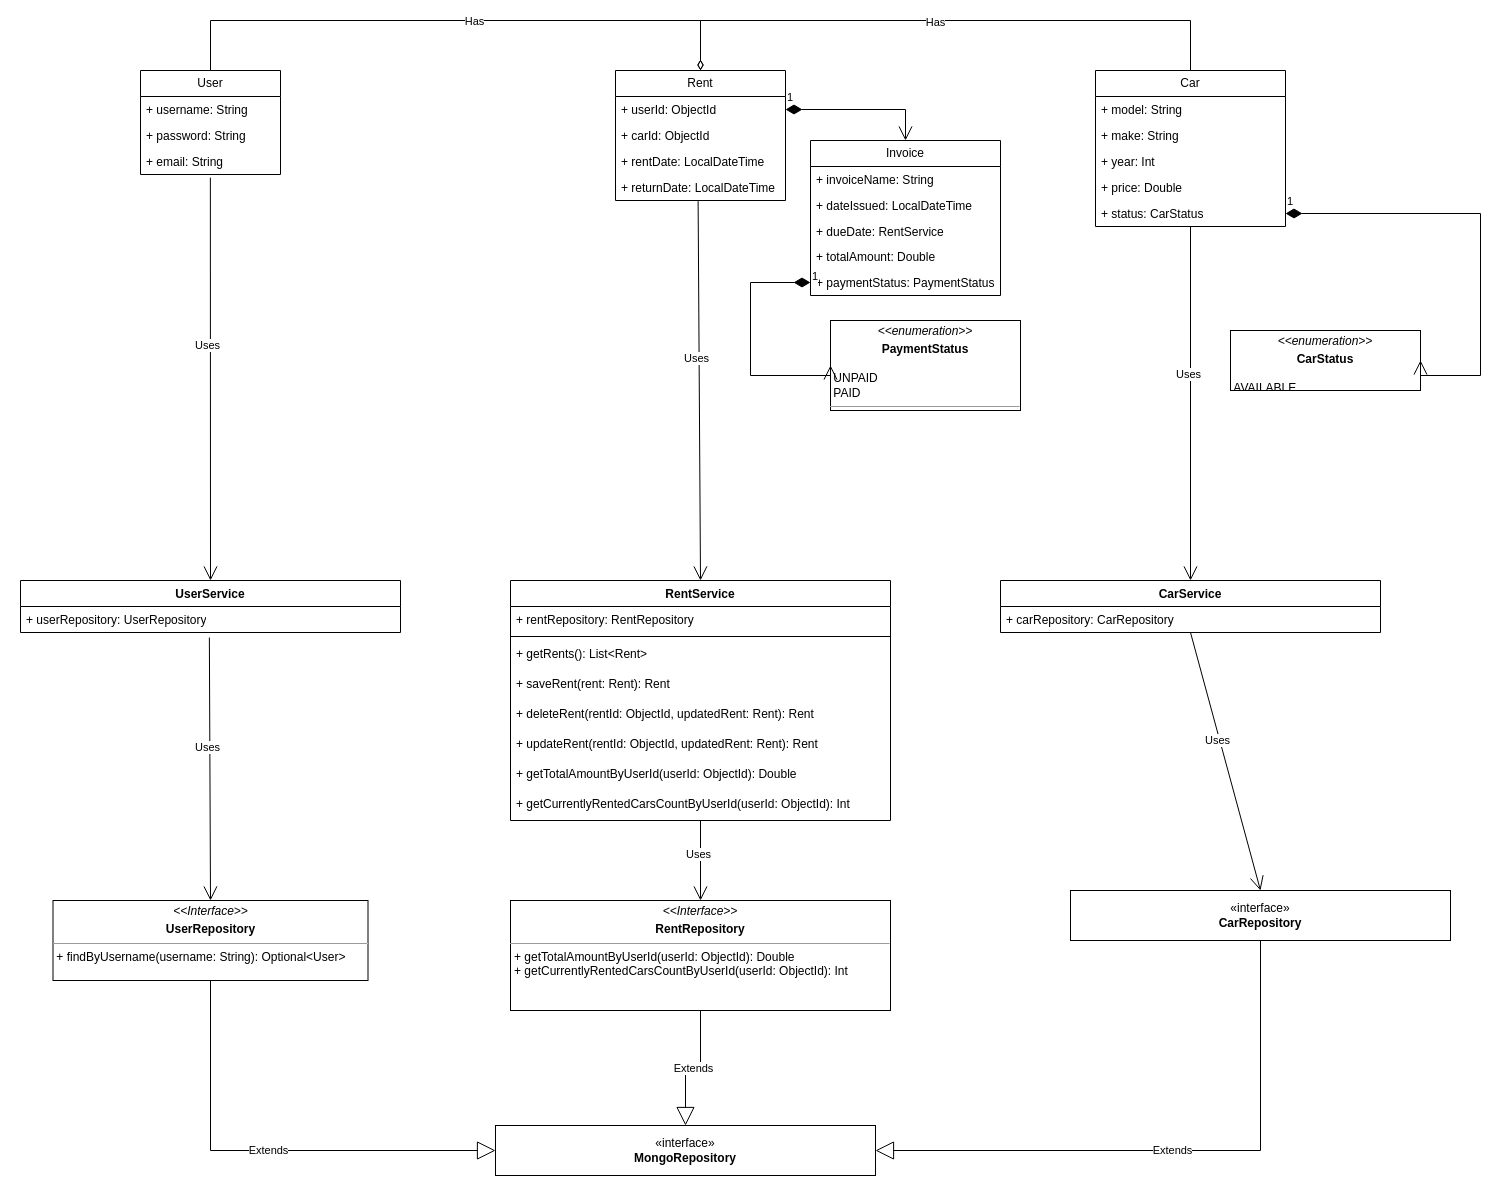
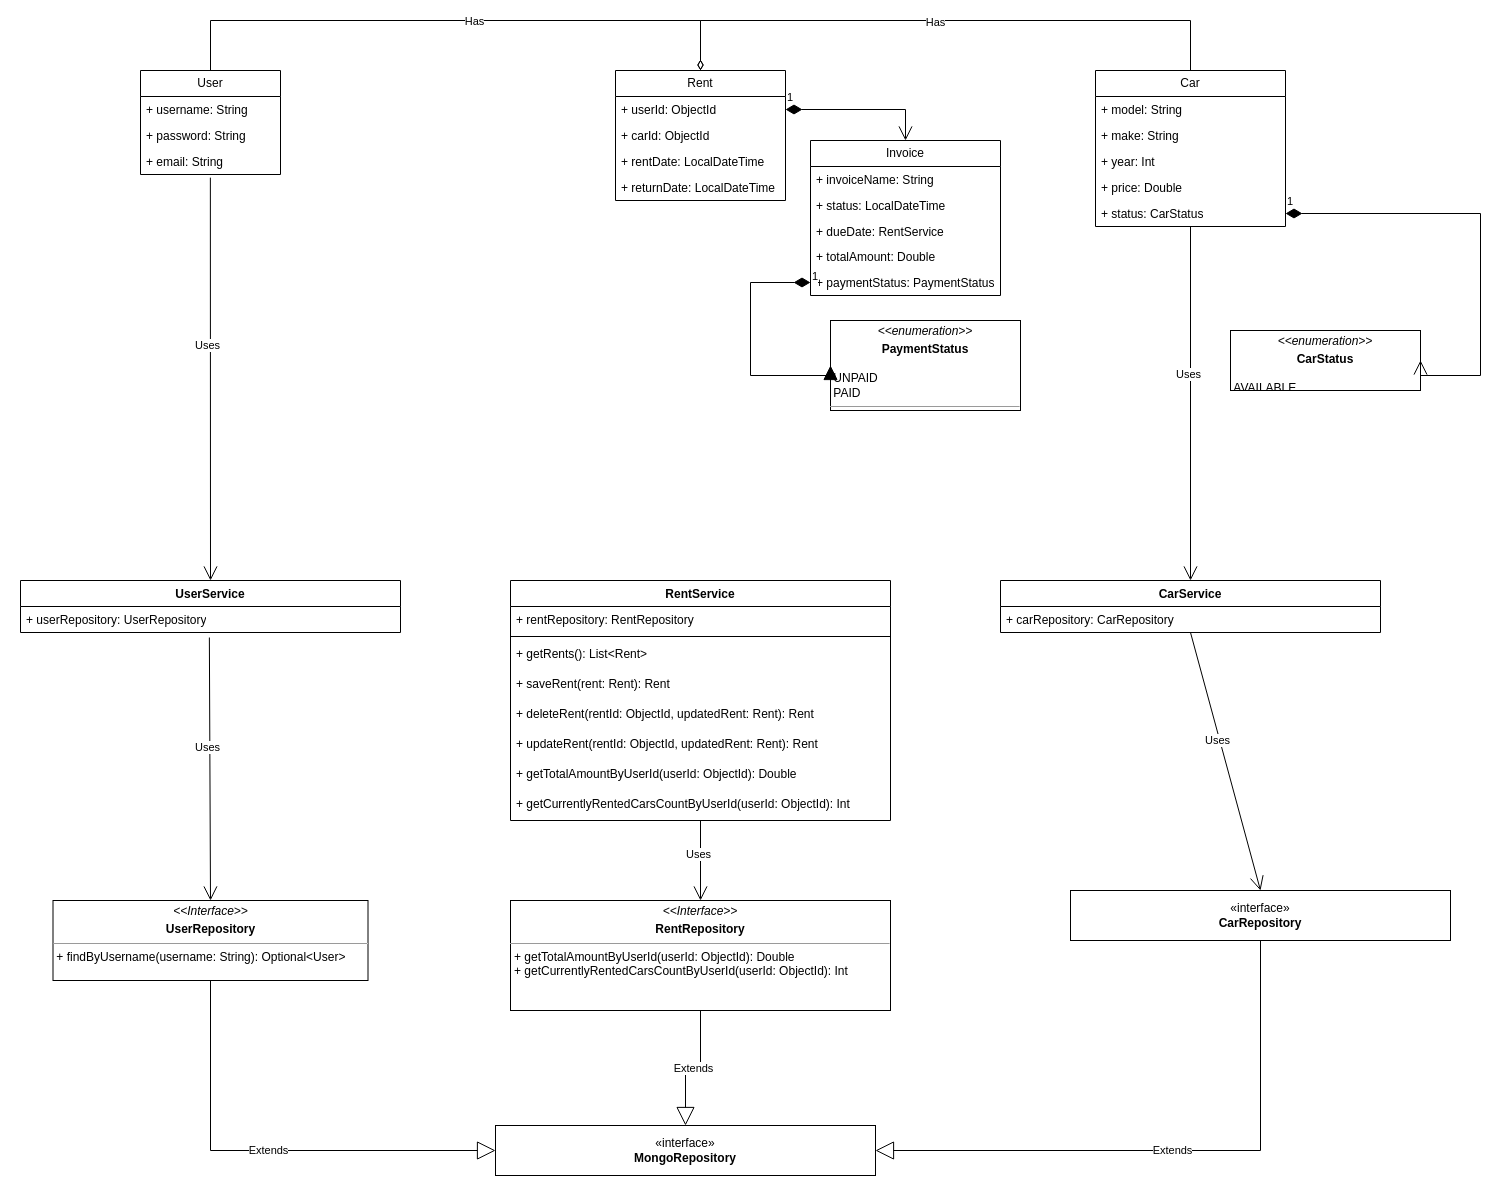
(899, 207) -> (886, 207)
(831, 376) -> (829, 376)
(699, 389) -> none
